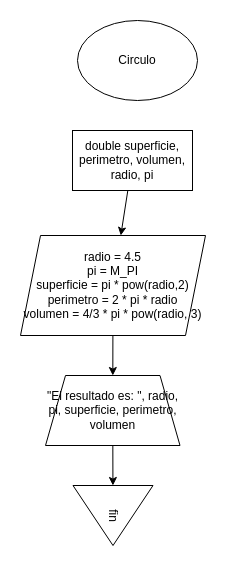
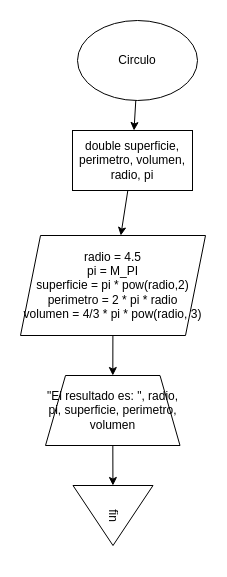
none -> (135, 112)
